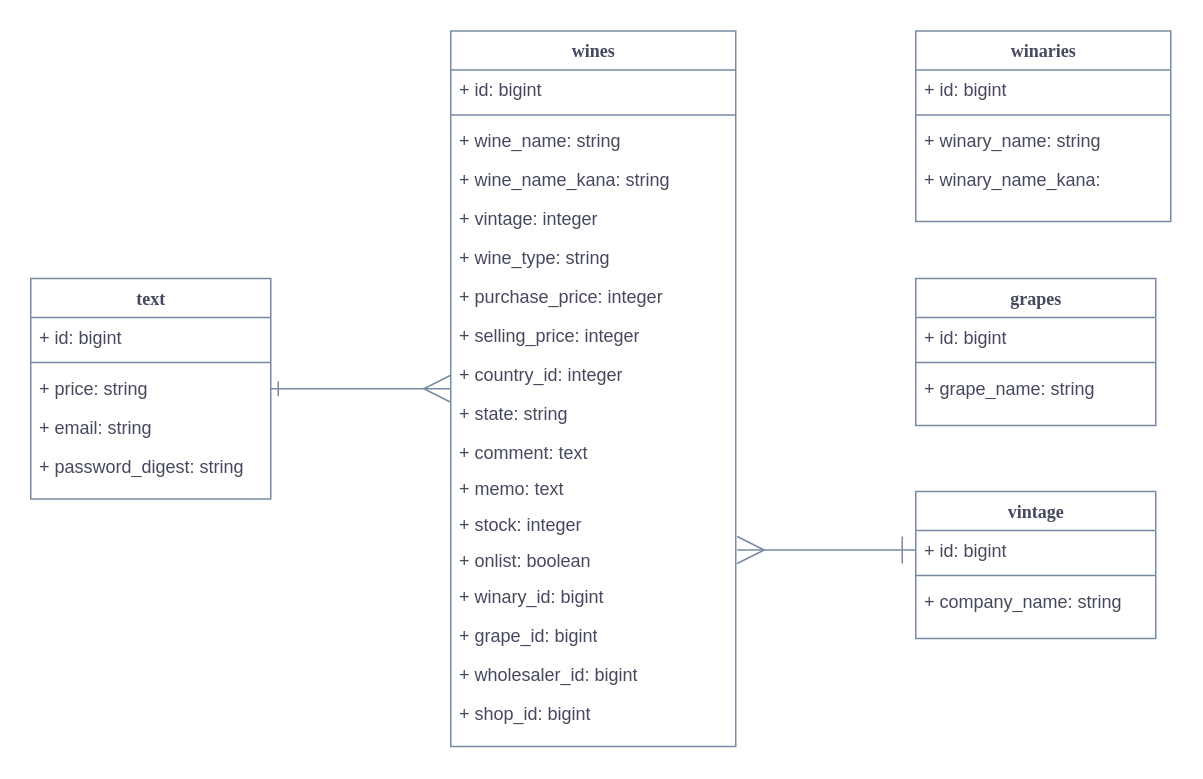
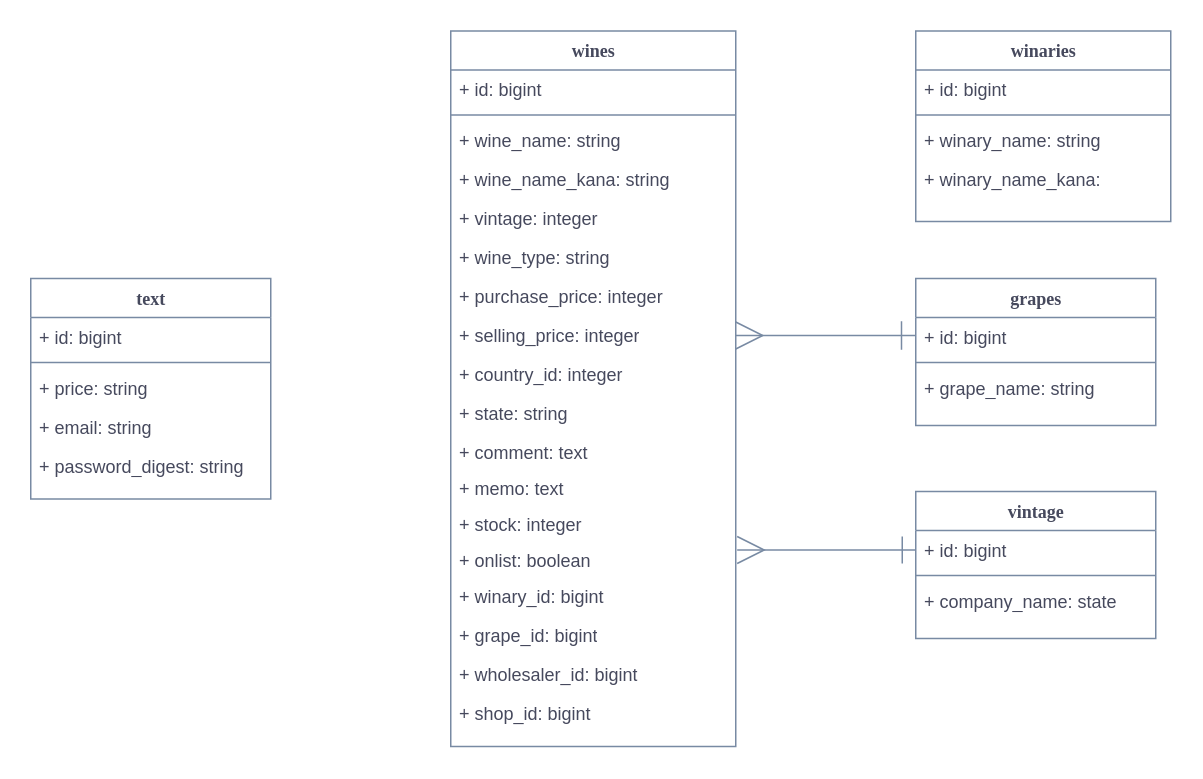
none -> (826, 335)
(361, 389) -> none
(1026, 603) -> (1024, 603)
